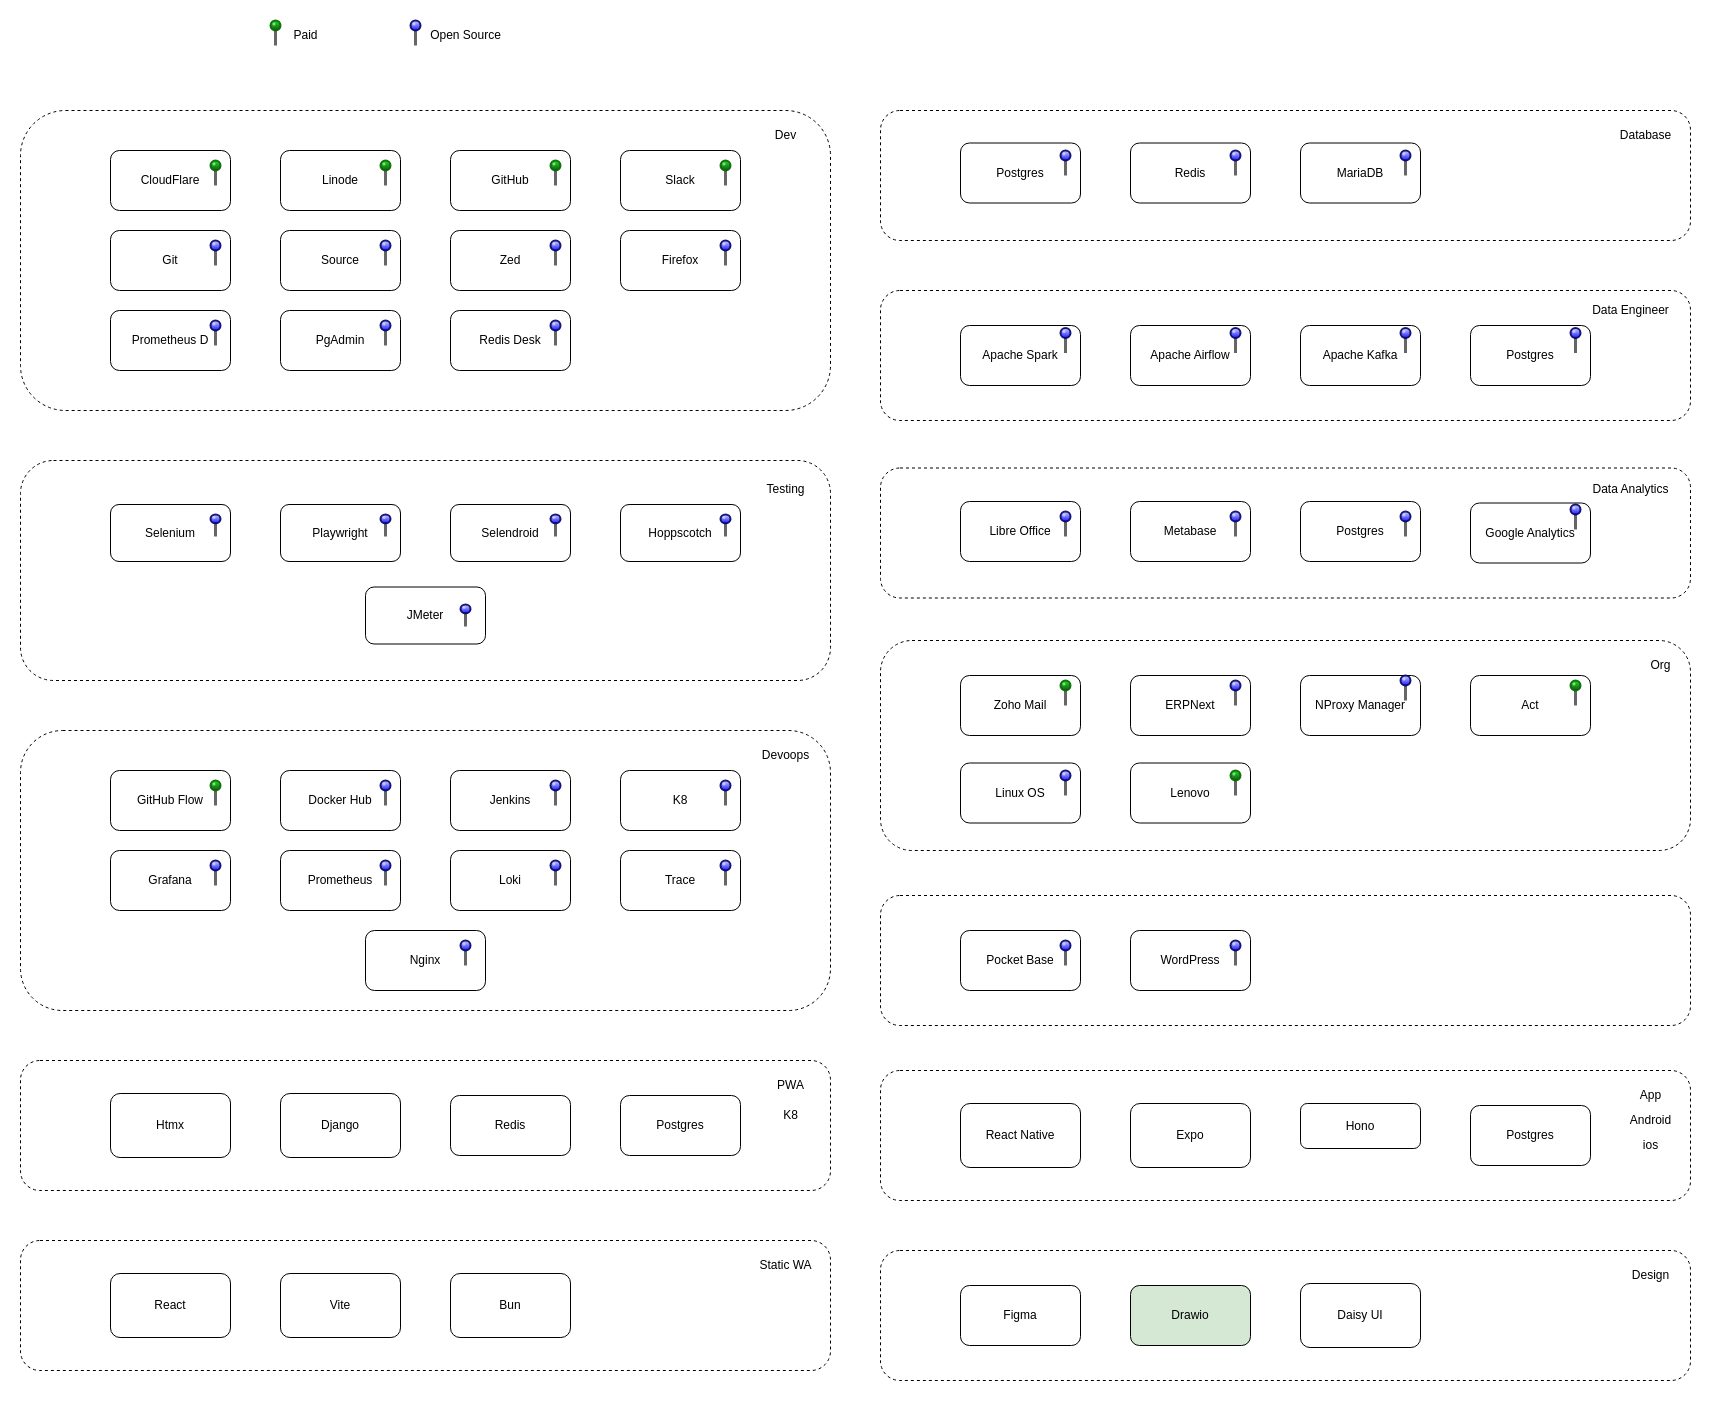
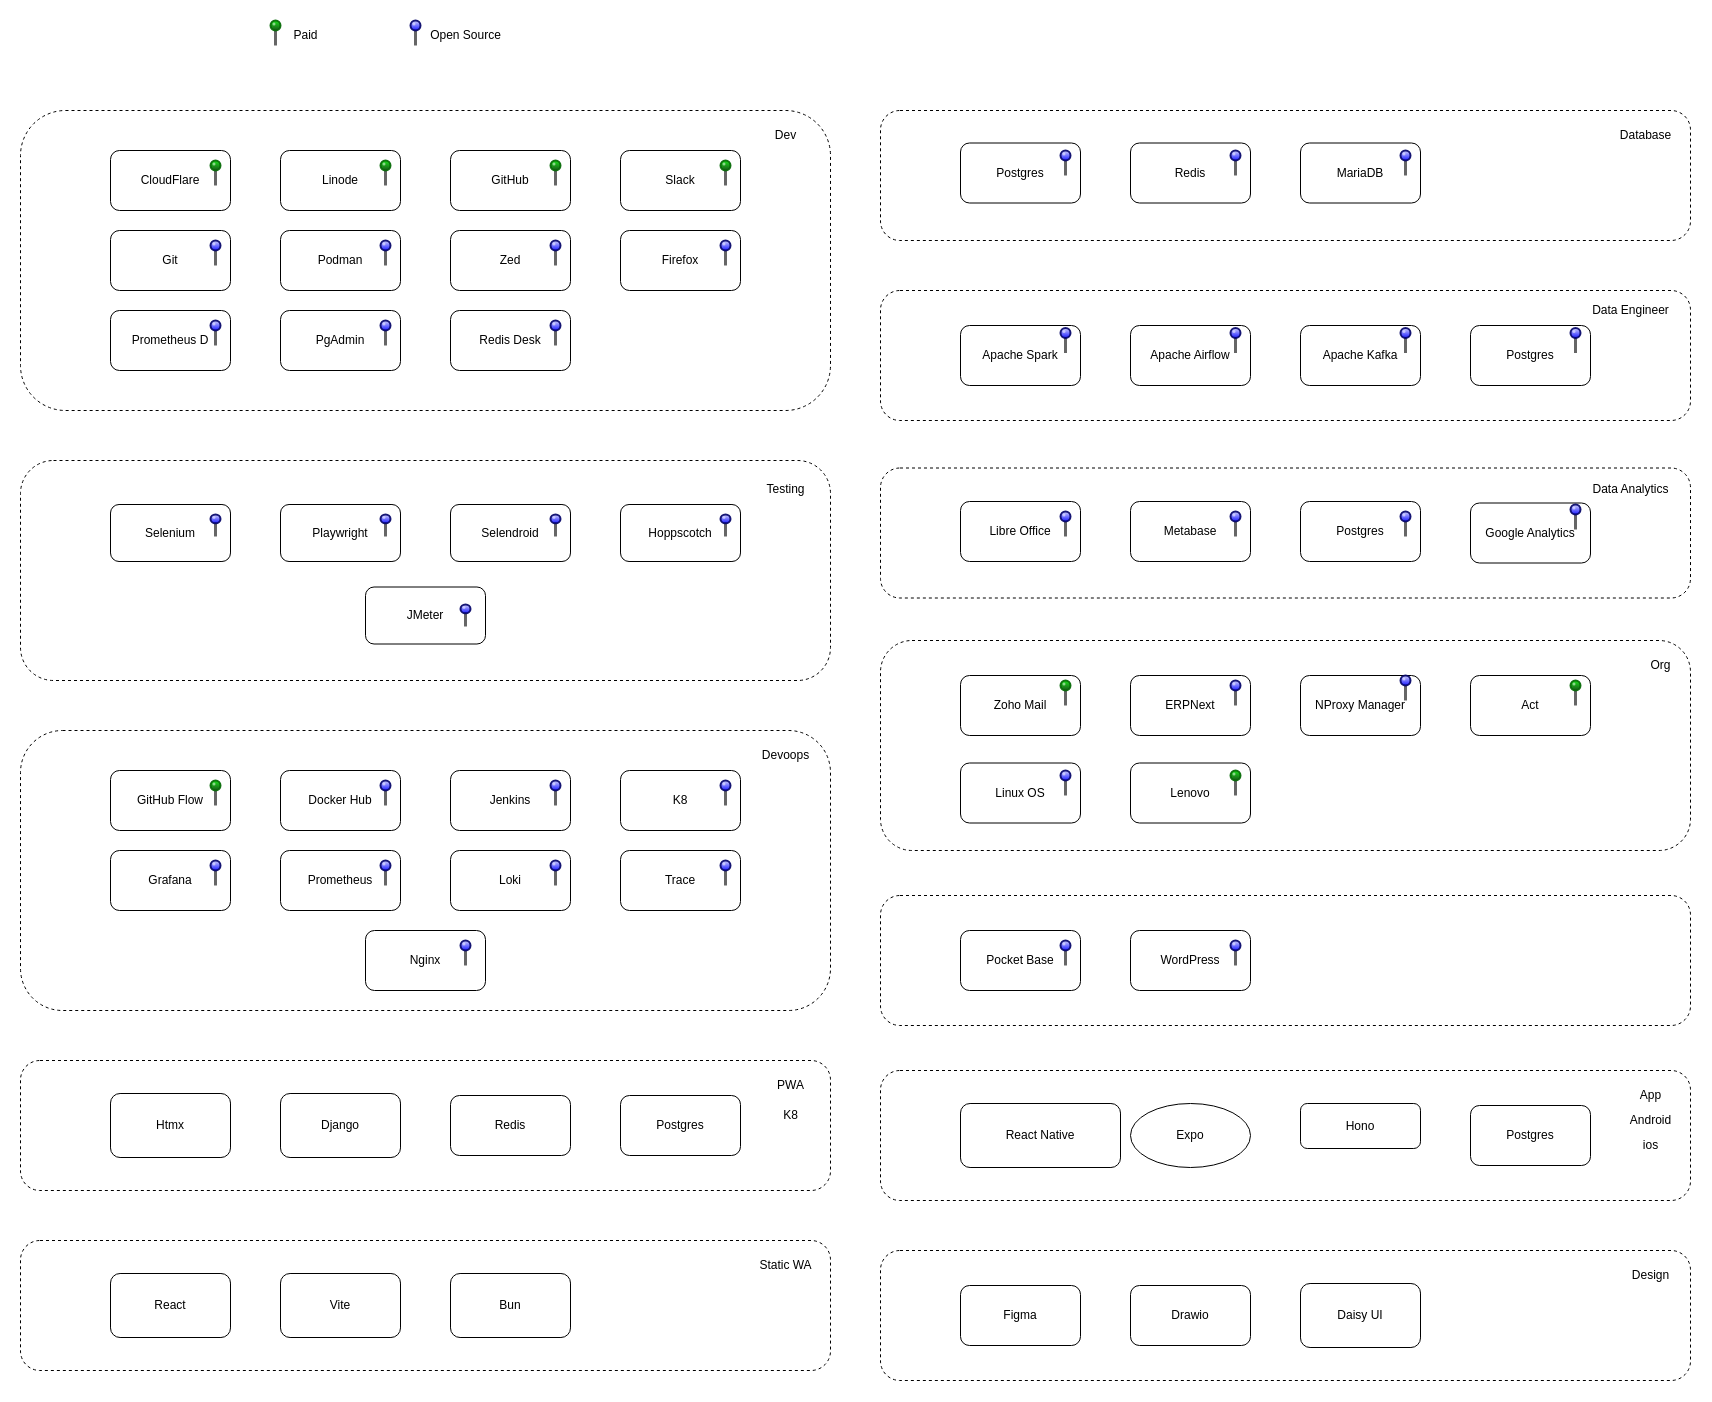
(341, 261) -> (341, 261)
(1021, 1136) -> (1041, 1136)
(1191, 1136) -> (1191, 1136)
(1191, 1316) -> (1191, 1316)
